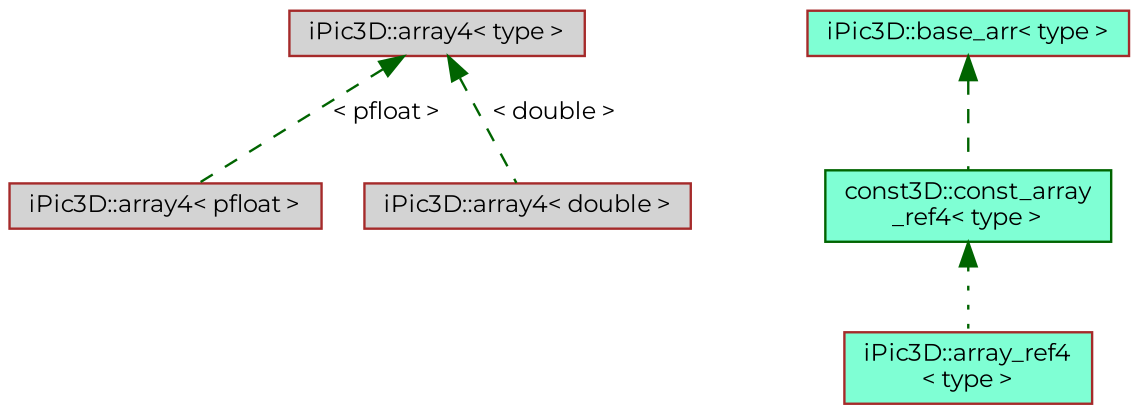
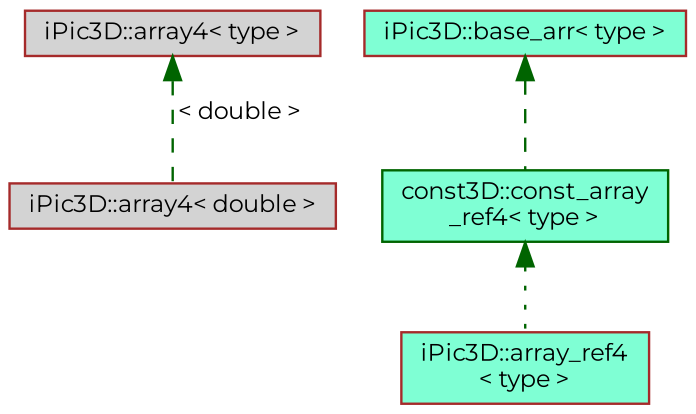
(166, 206) -> none
